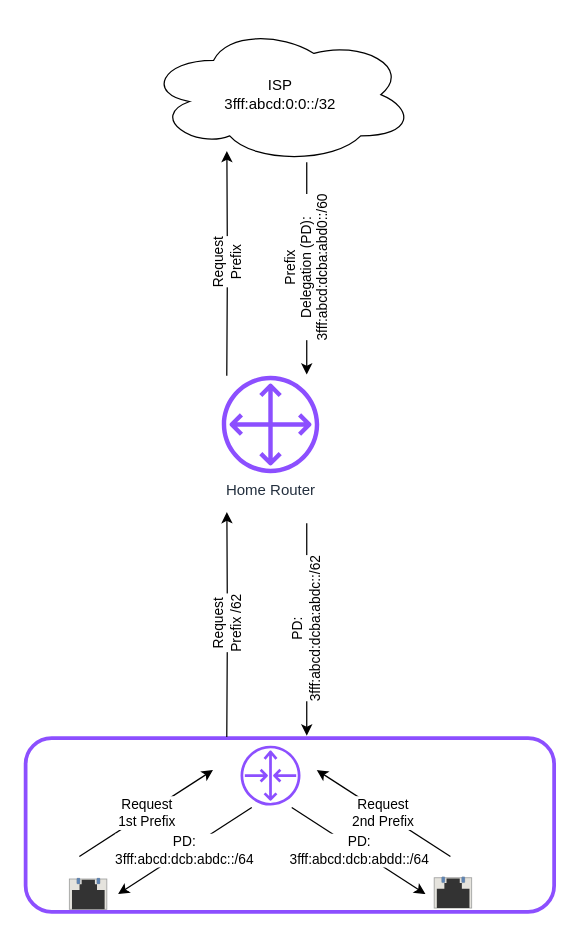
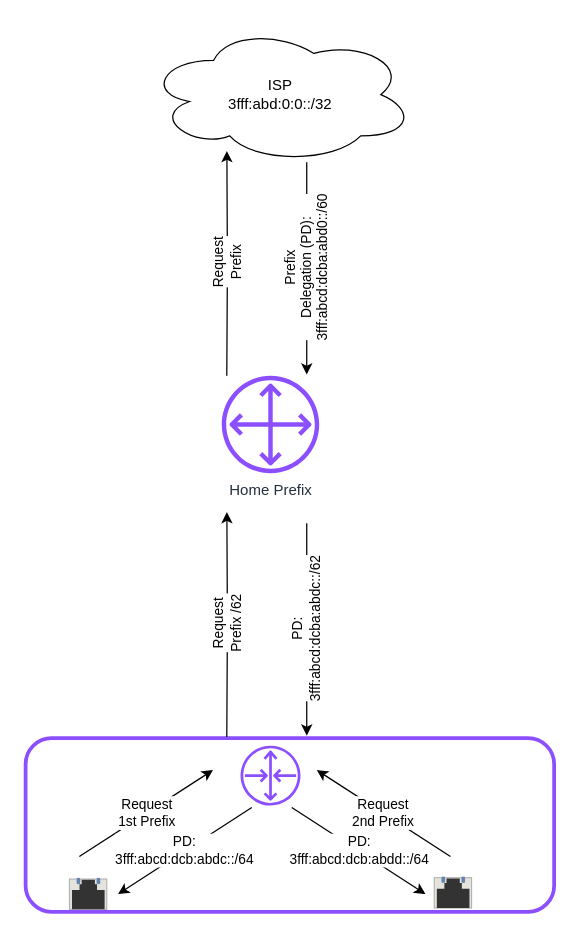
(281, 94) -> (281, 94)
(271, 491) -> (271, 491)
